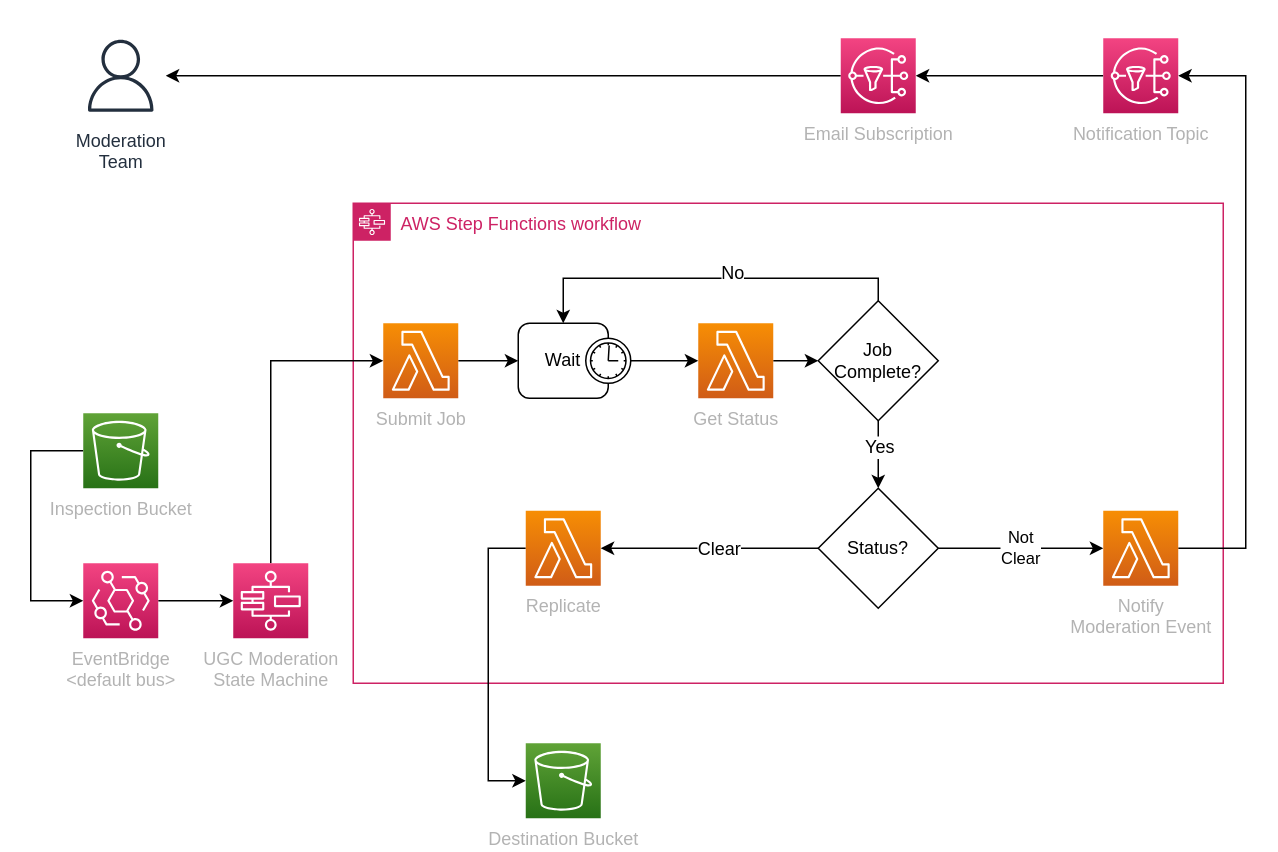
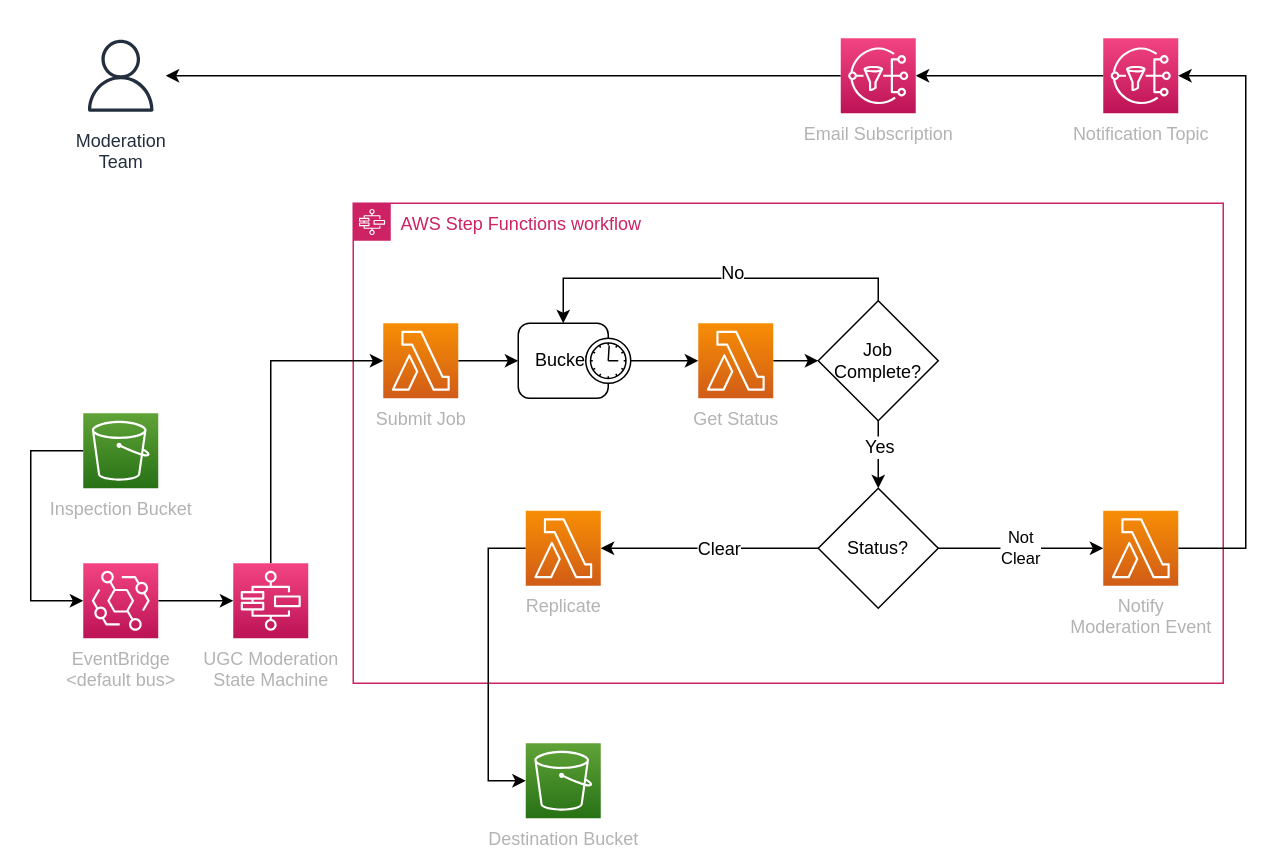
(563, 361) -> (563, 361)
